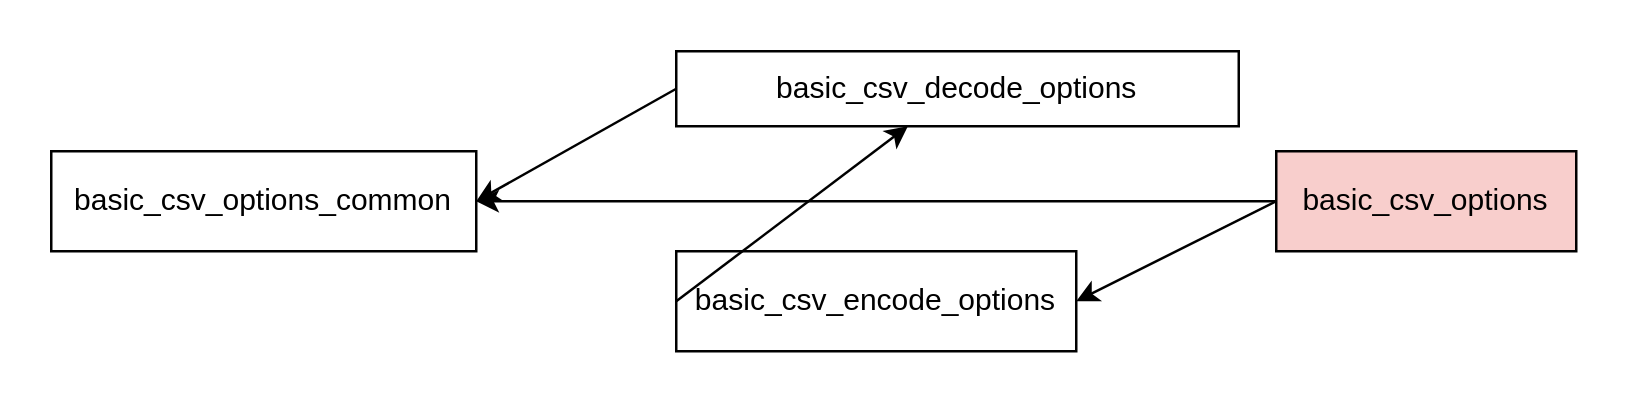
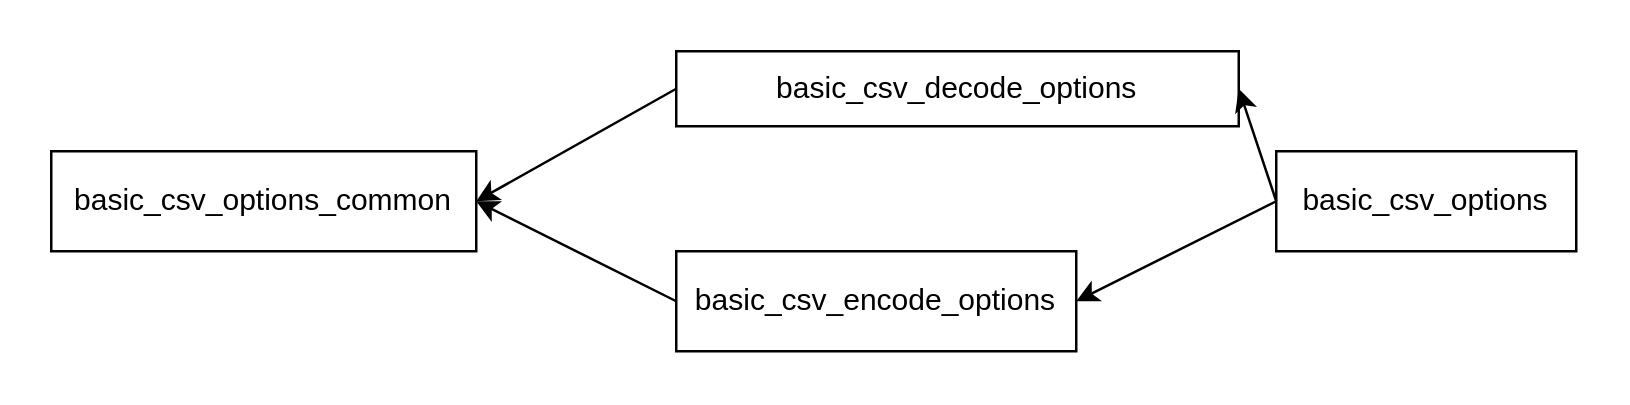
(1041, 201) -> (1259, 151)
(1426, 201) -> (1426, 201)
(740, 253) -> (584, 255)
